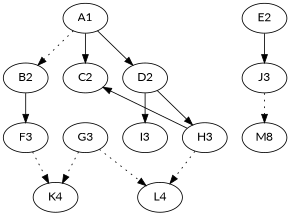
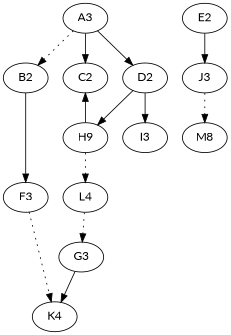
(85, 18) -> (85, 18)
(205, 138) -> (85, 138)
(72, 164) -> (70, 283)
(119, 165) -> (84, 223)
